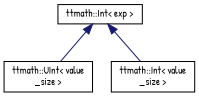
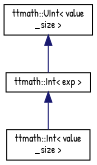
(73, 47) -> (48, 59)
